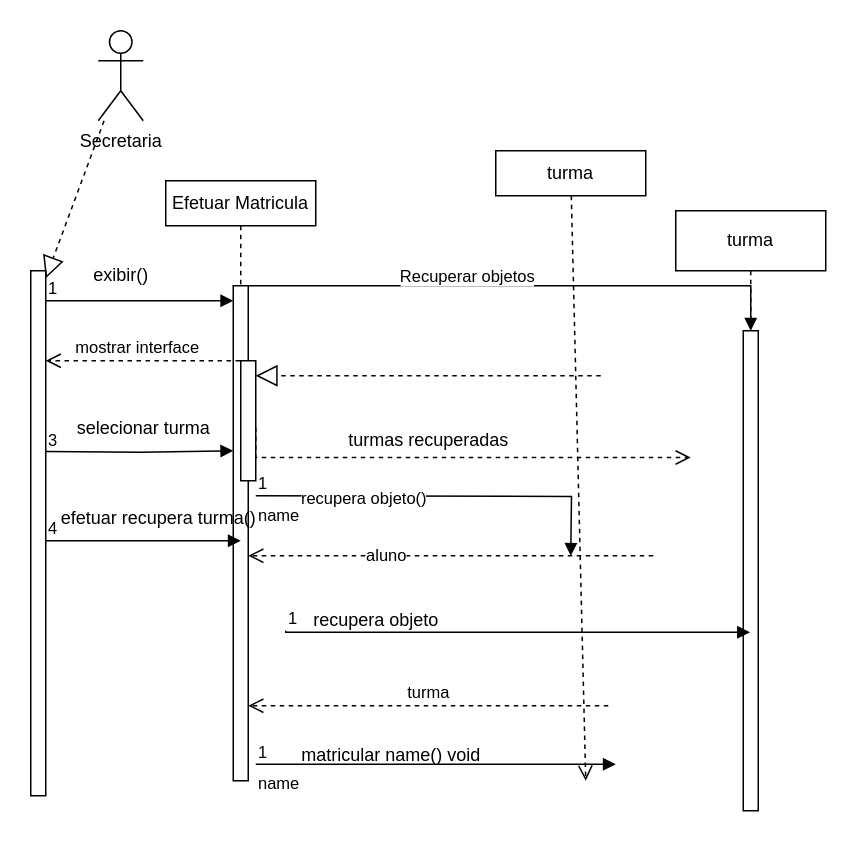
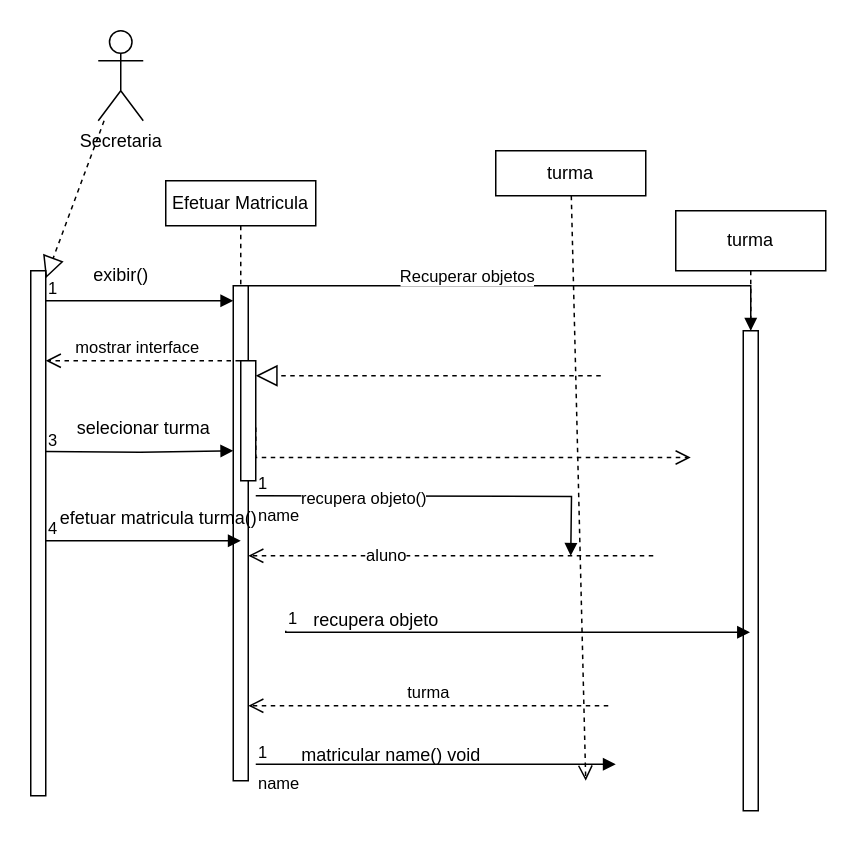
(428, 440) -> none
(159, 518) -> (159, 518)
